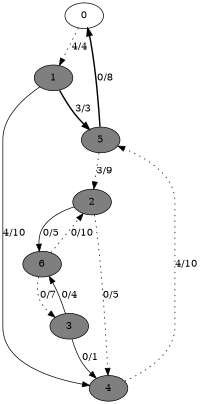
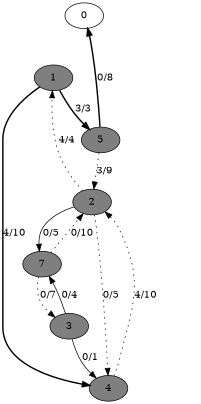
(71, 44) -> (57, 148)
(3, 253) -> (3, 253)
(42, 264) -> (42, 264)
(175, 264) -> (134, 295)
